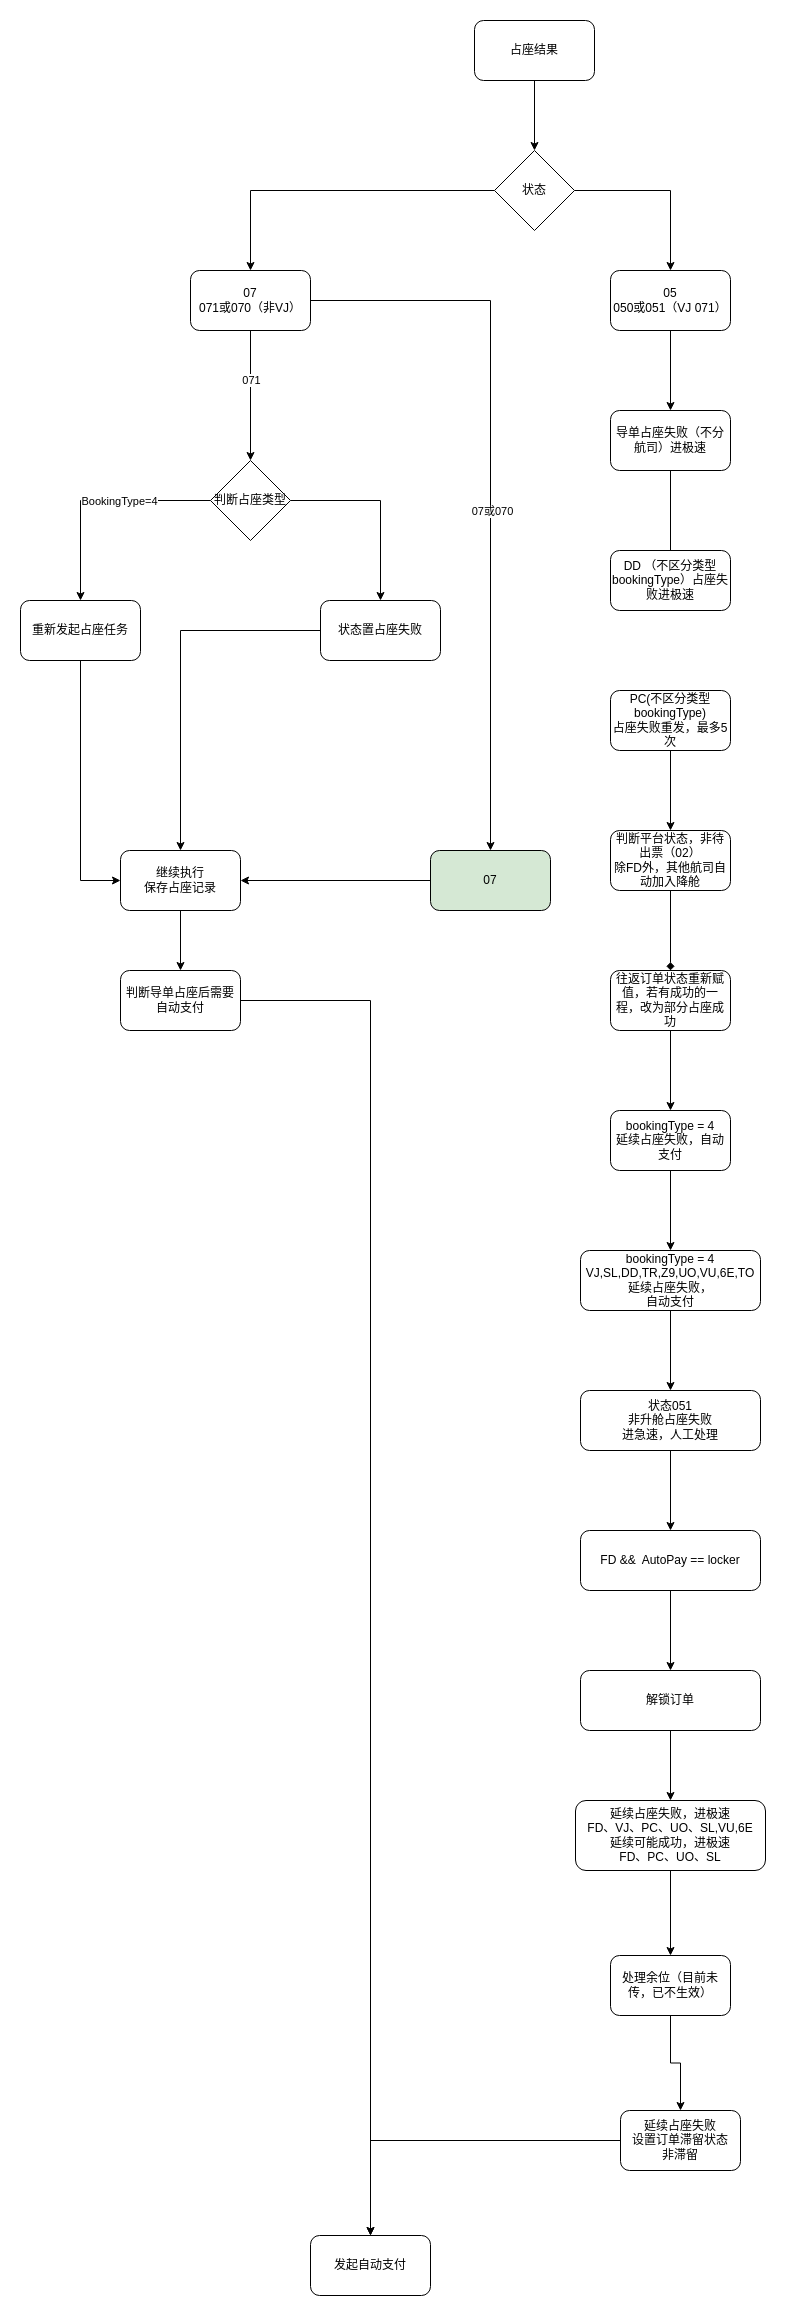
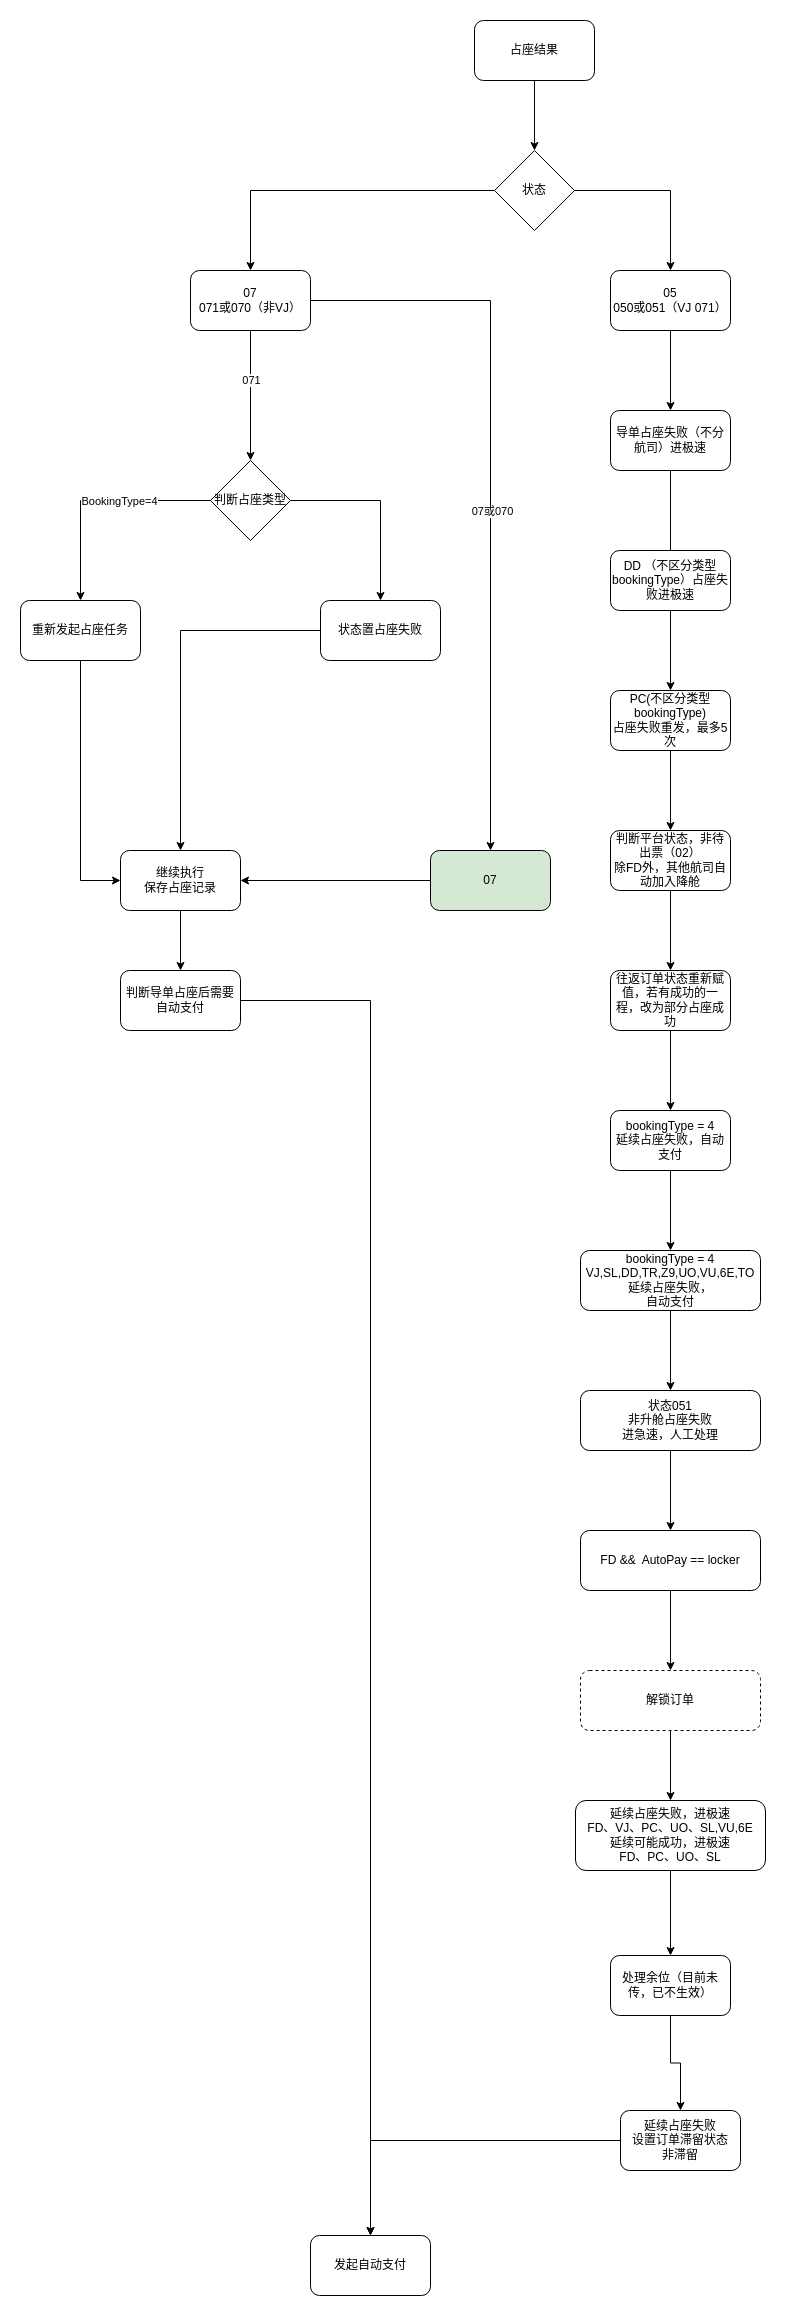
none -> (671, 647)
(671, 962) -> (671, 962)
(671, 1701) -> (671, 1701)
